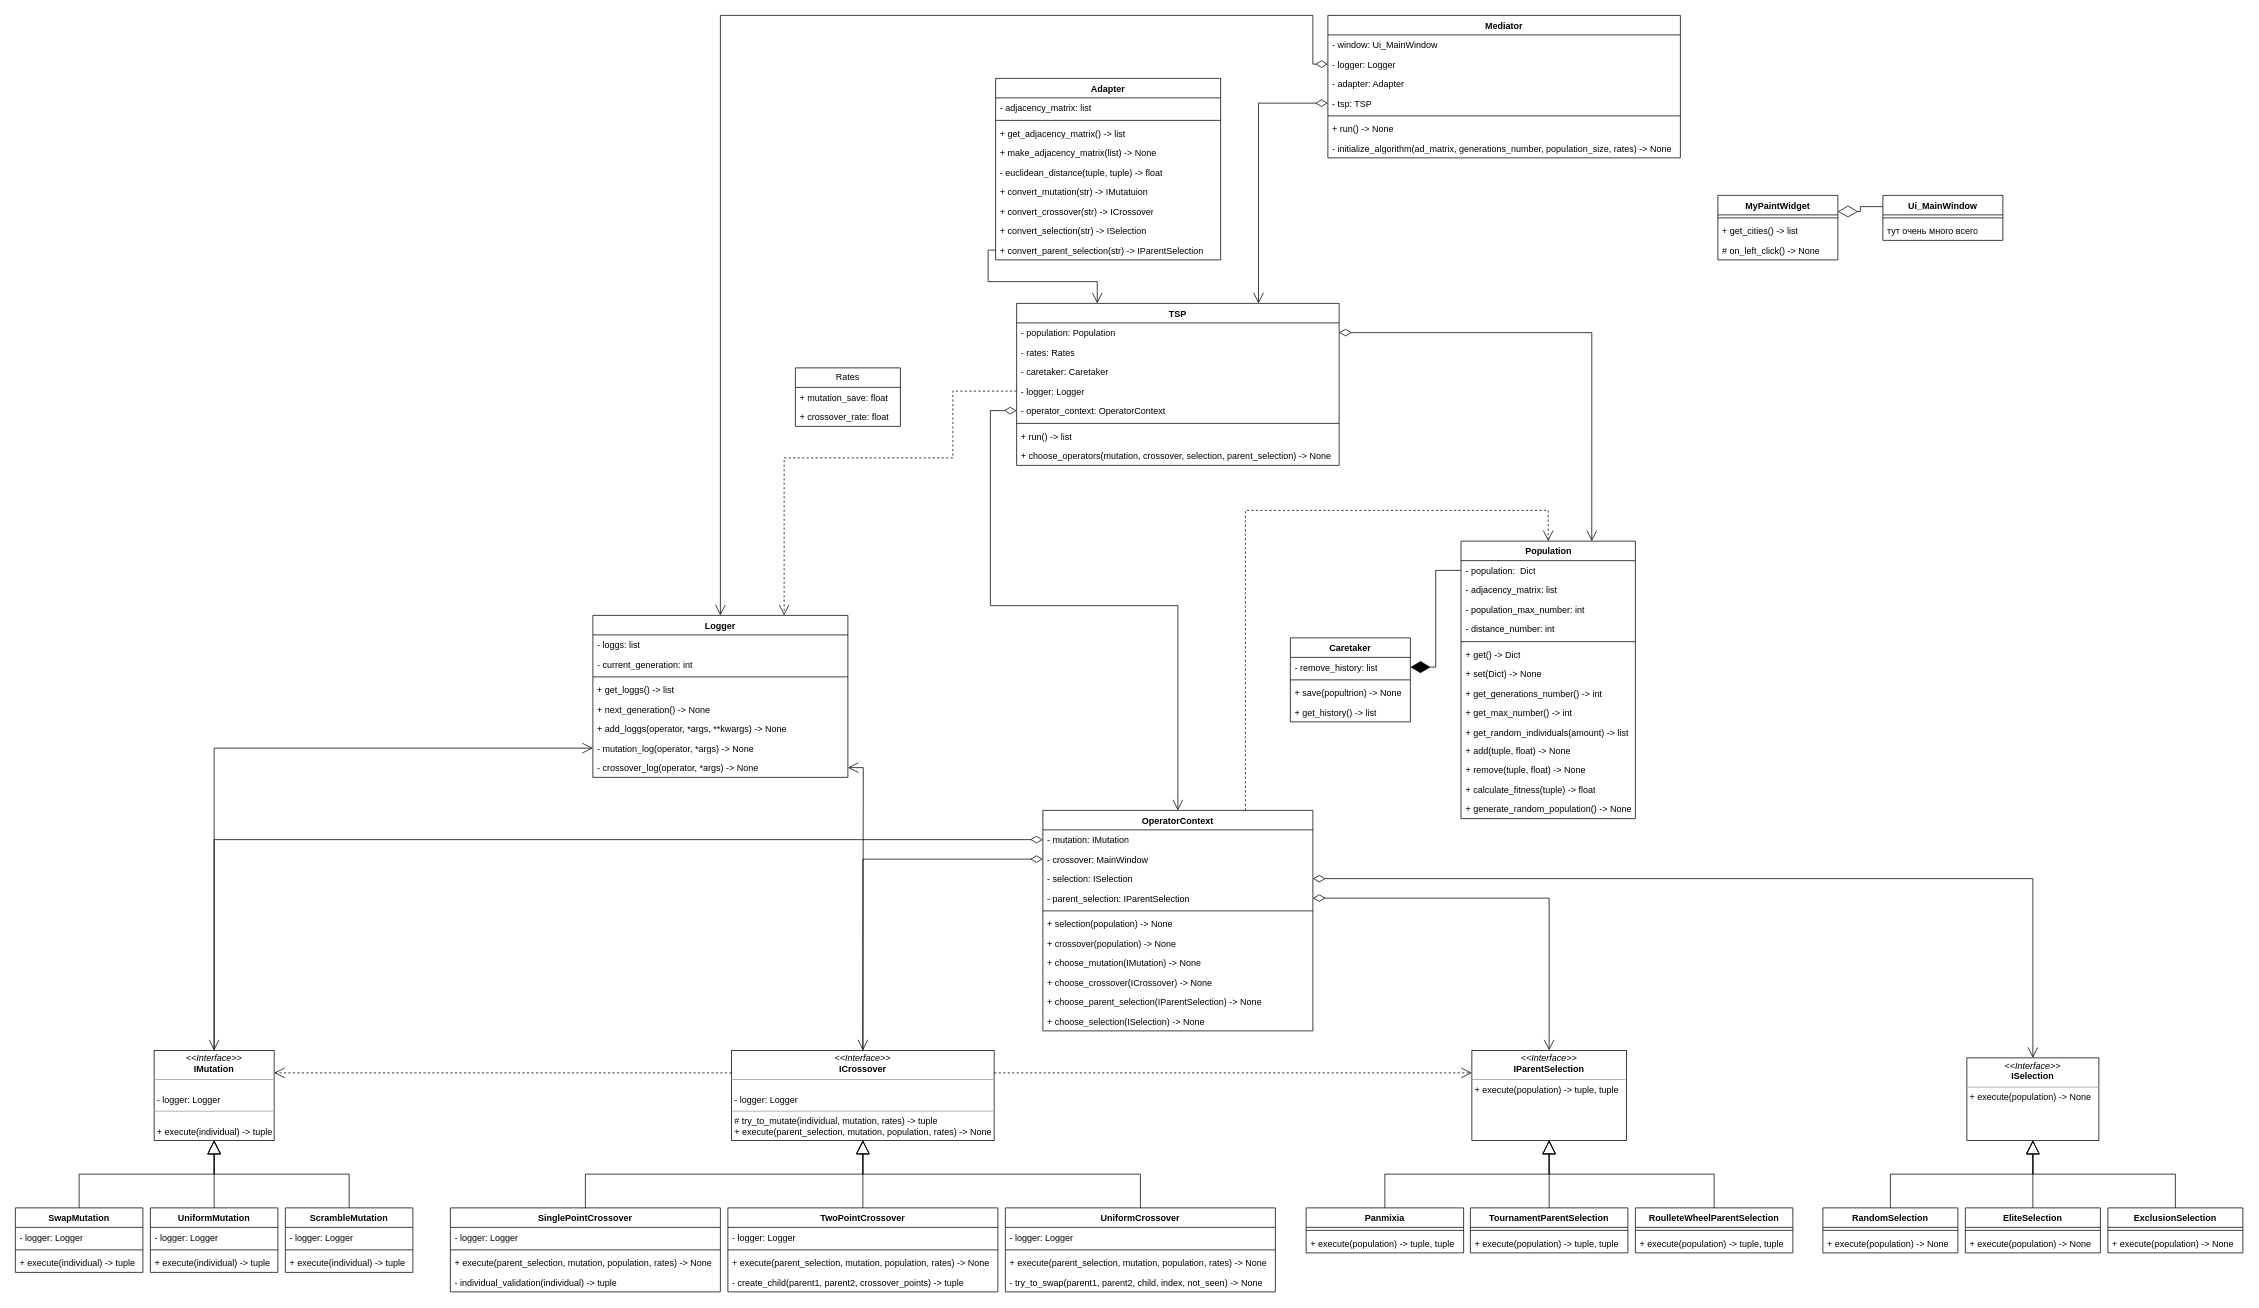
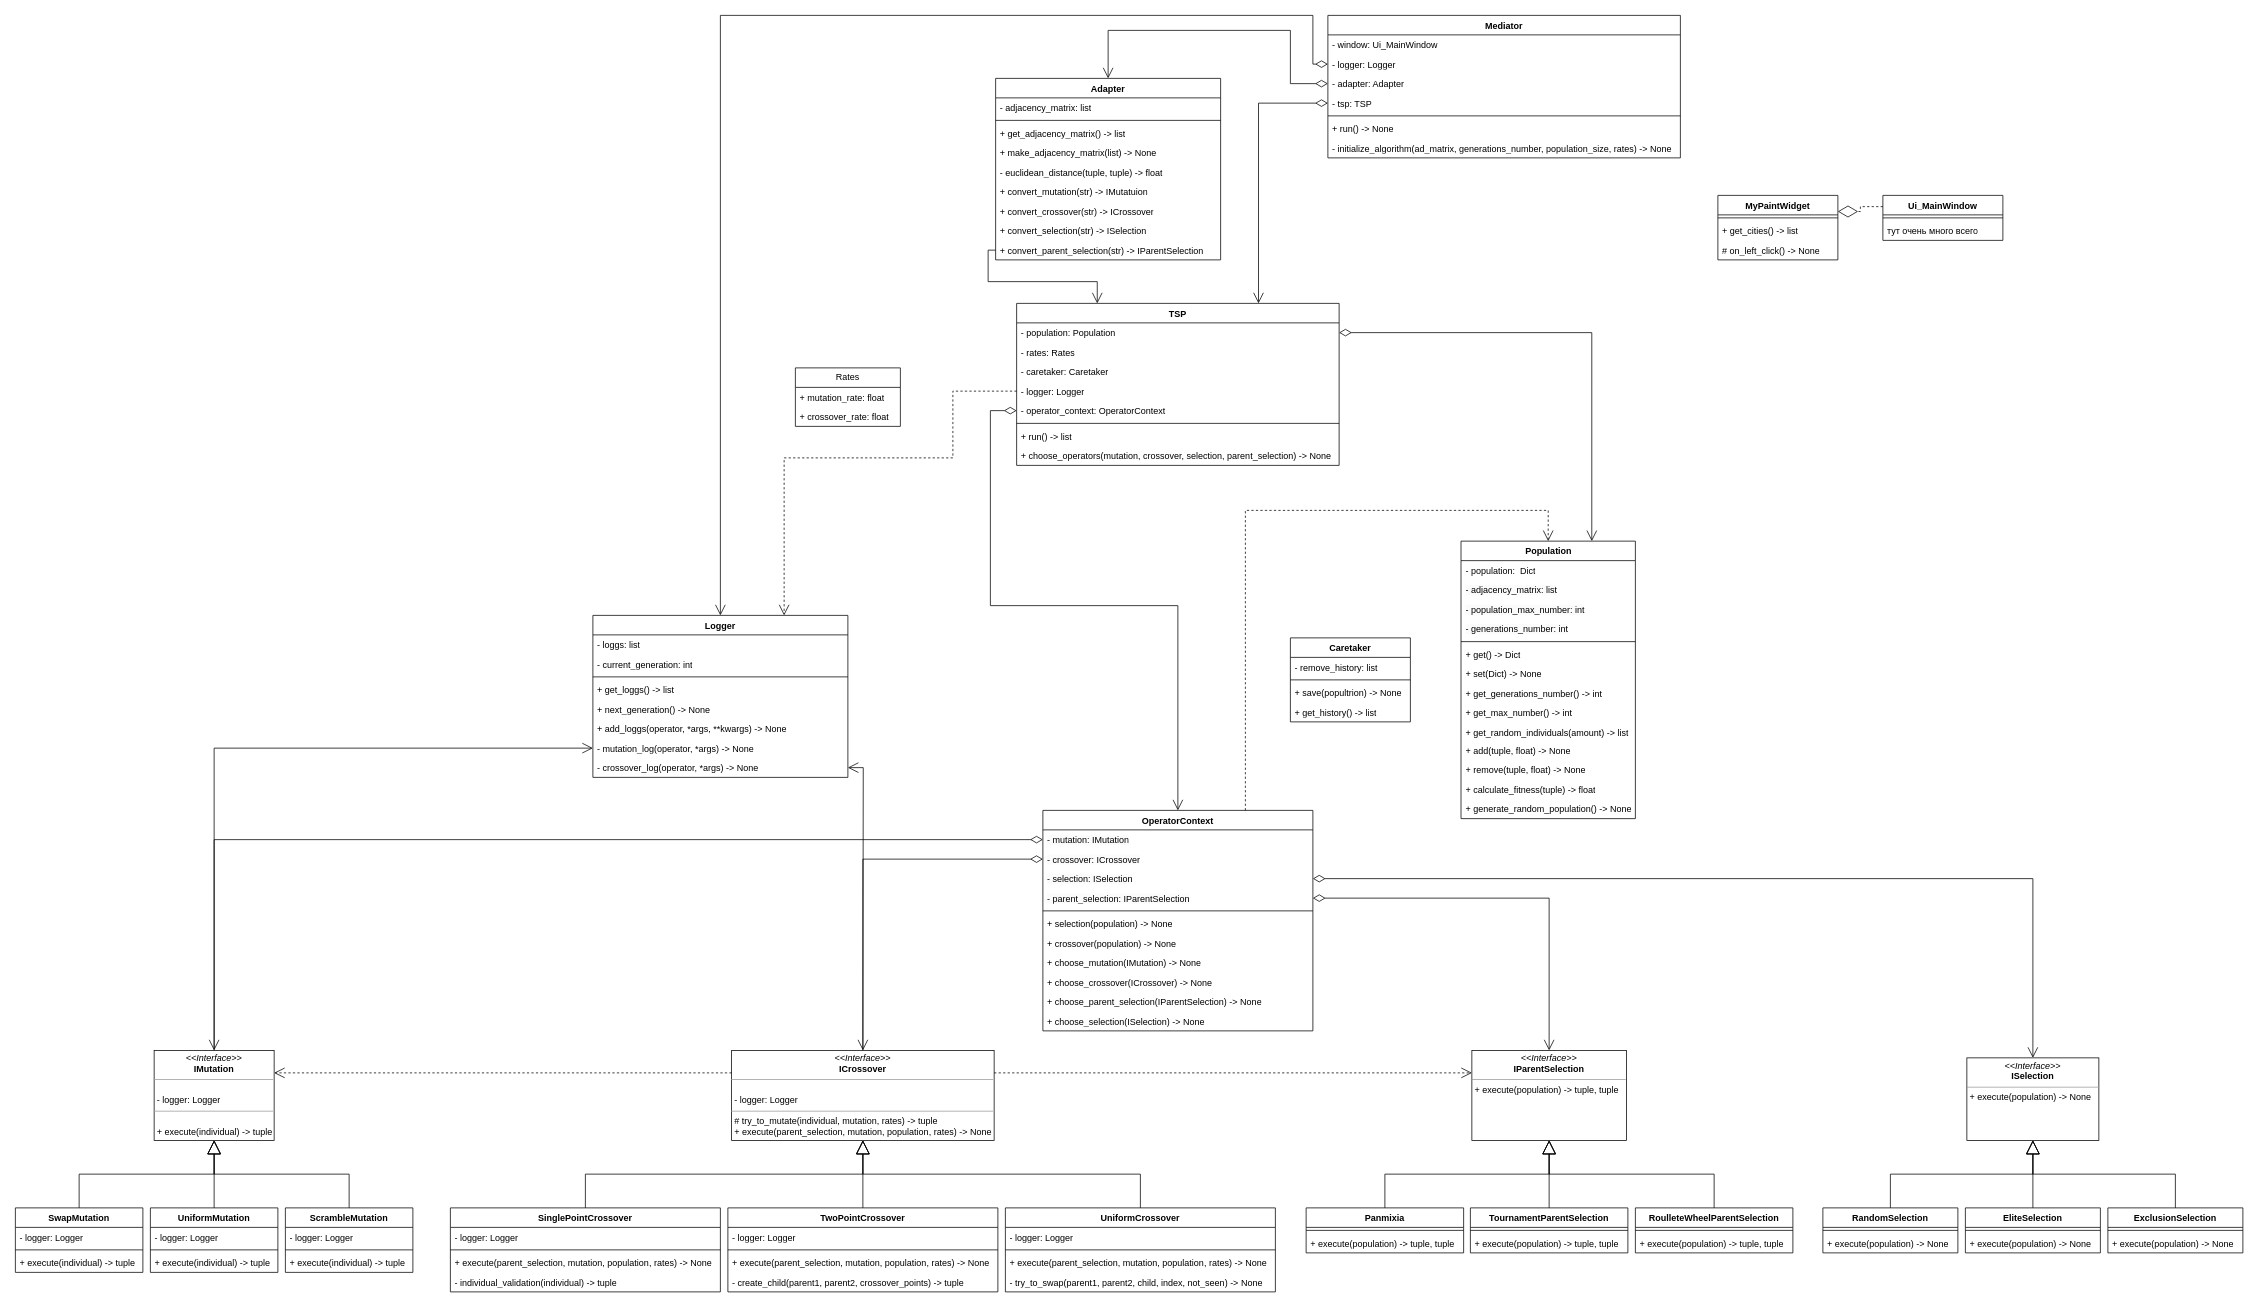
none -> (1215, 30)
(1868, 207) -> (1868, 207)
(849, 403) -> (849, 403)
(1436, 610) -> none
(1515, 630) -> (1523, 630)
(1099, 860) -> (1102, 860)
